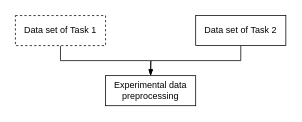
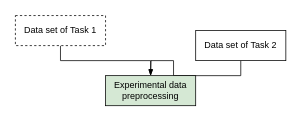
(240, 30) -> (240, 45)
(150, 90) -> (150, 90)
